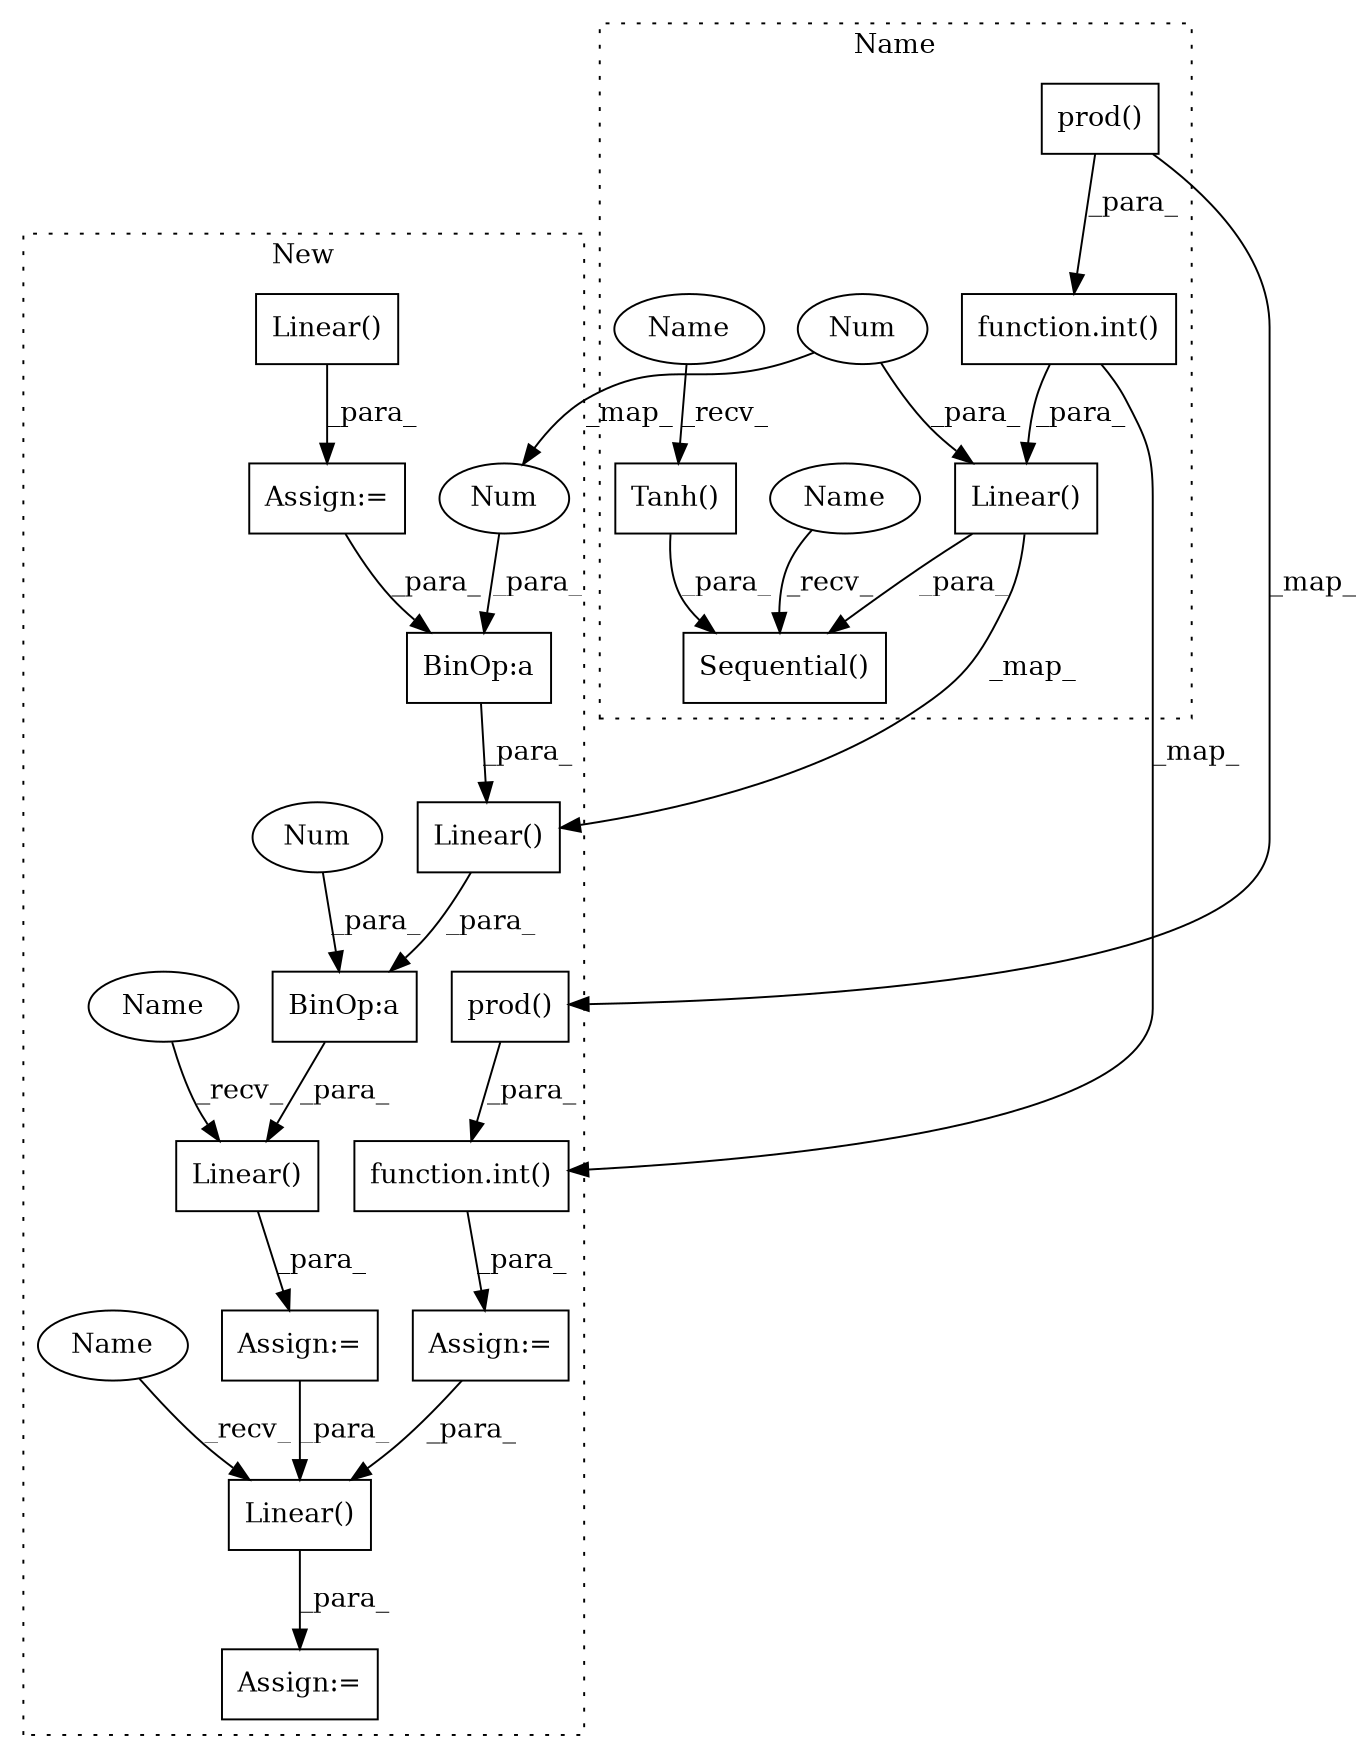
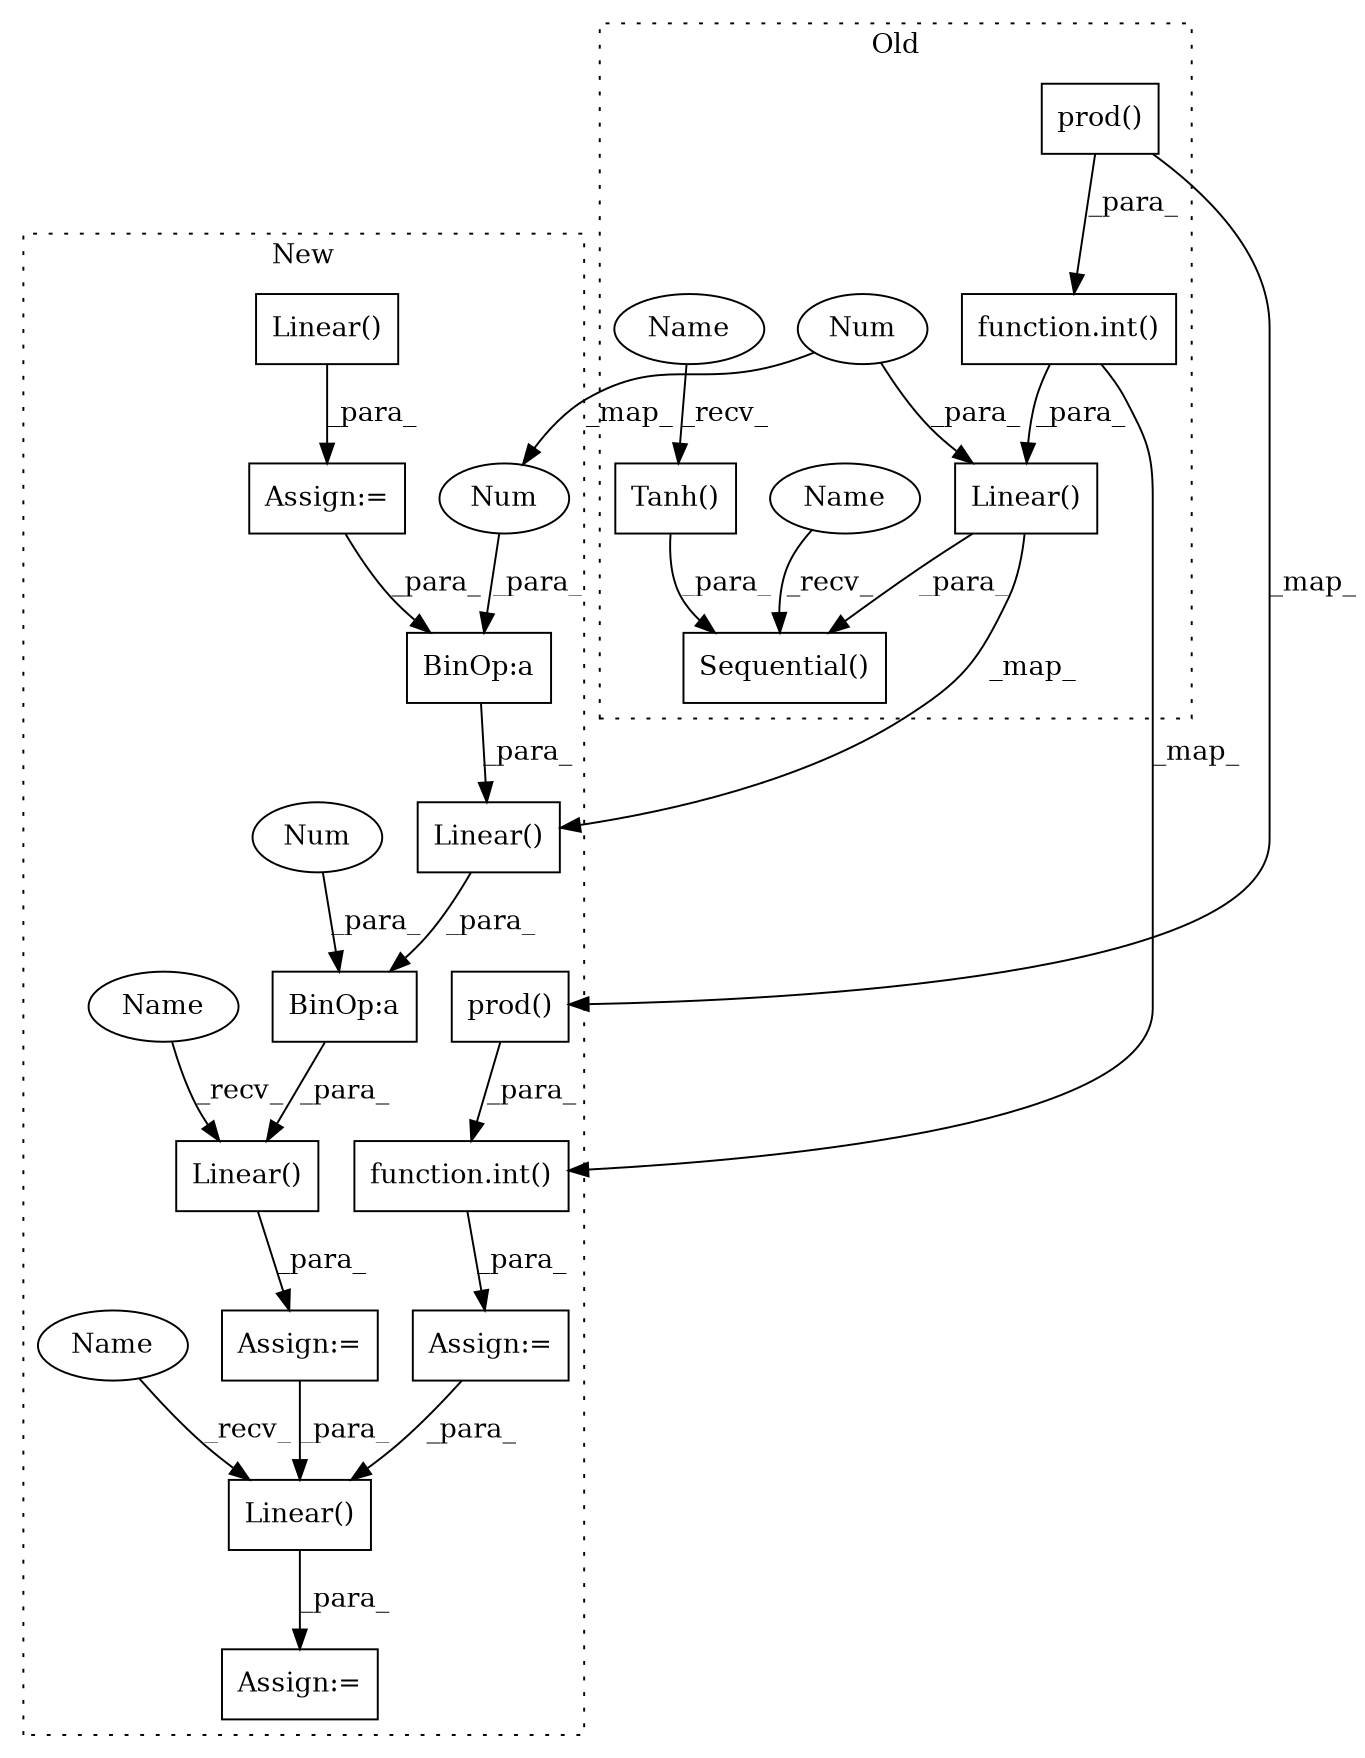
(896, 46) -> (896, 46)
